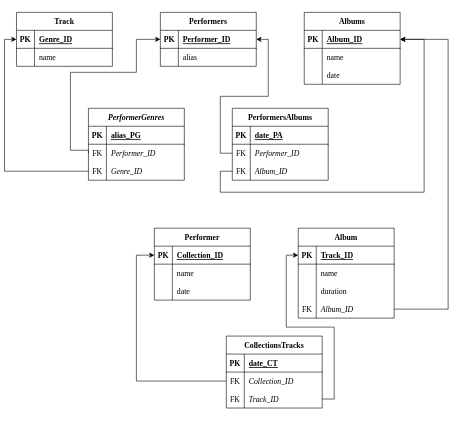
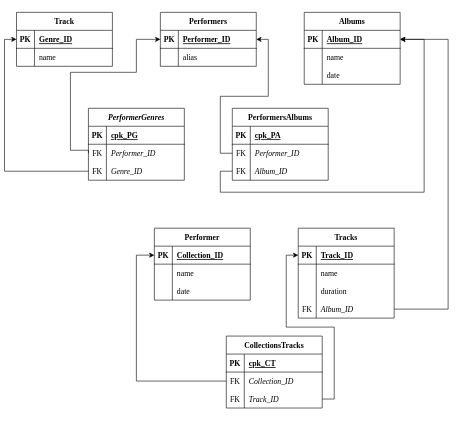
(126, 136) -> (124, 136)
(270, 136) -> (268, 136)
(346, 238) -> (346, 238)
(264, 364) -> (262, 364)
